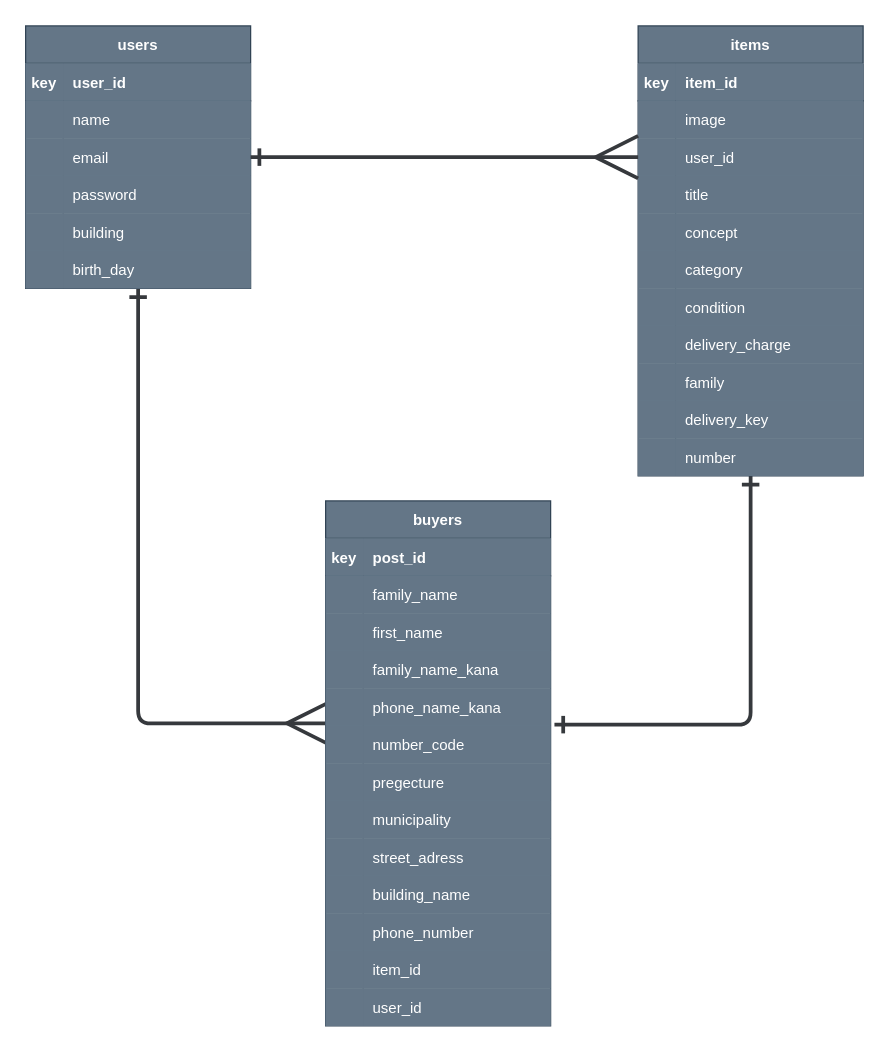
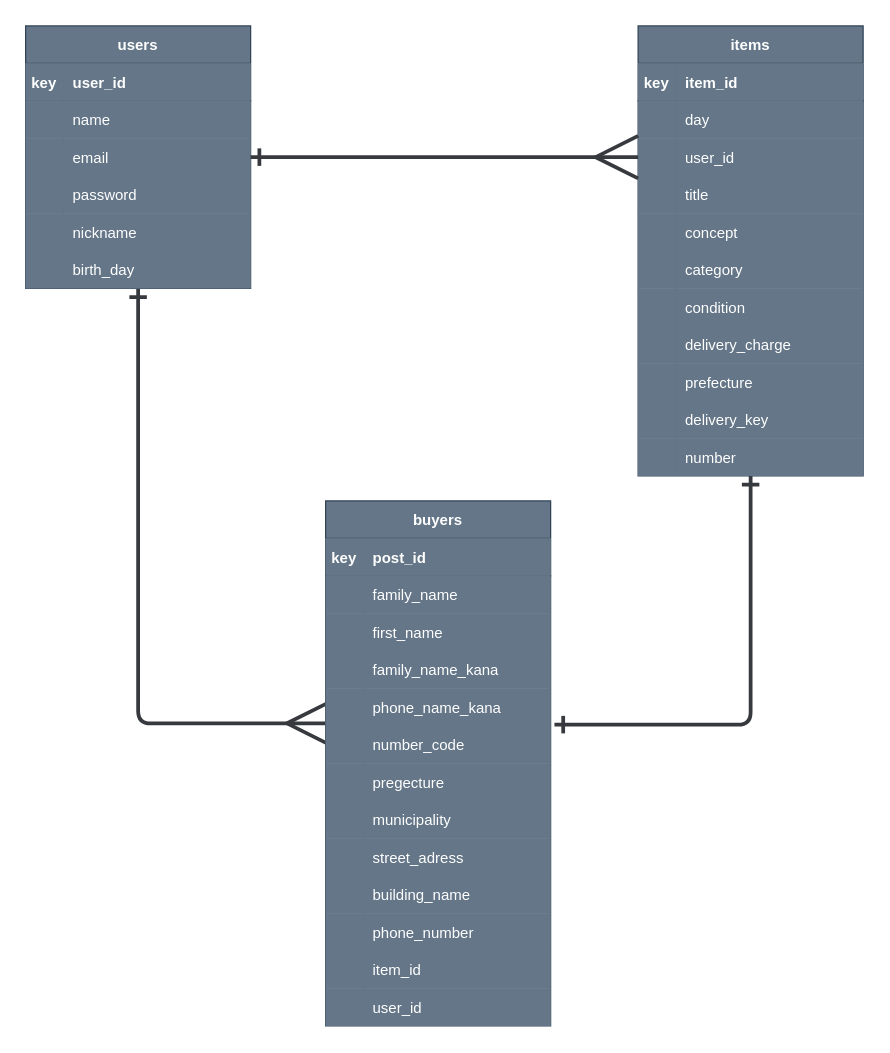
(704, 120) -> (698, 120)
(100, 233) -> (104, 233)
(706, 383) -> (727, 383)
